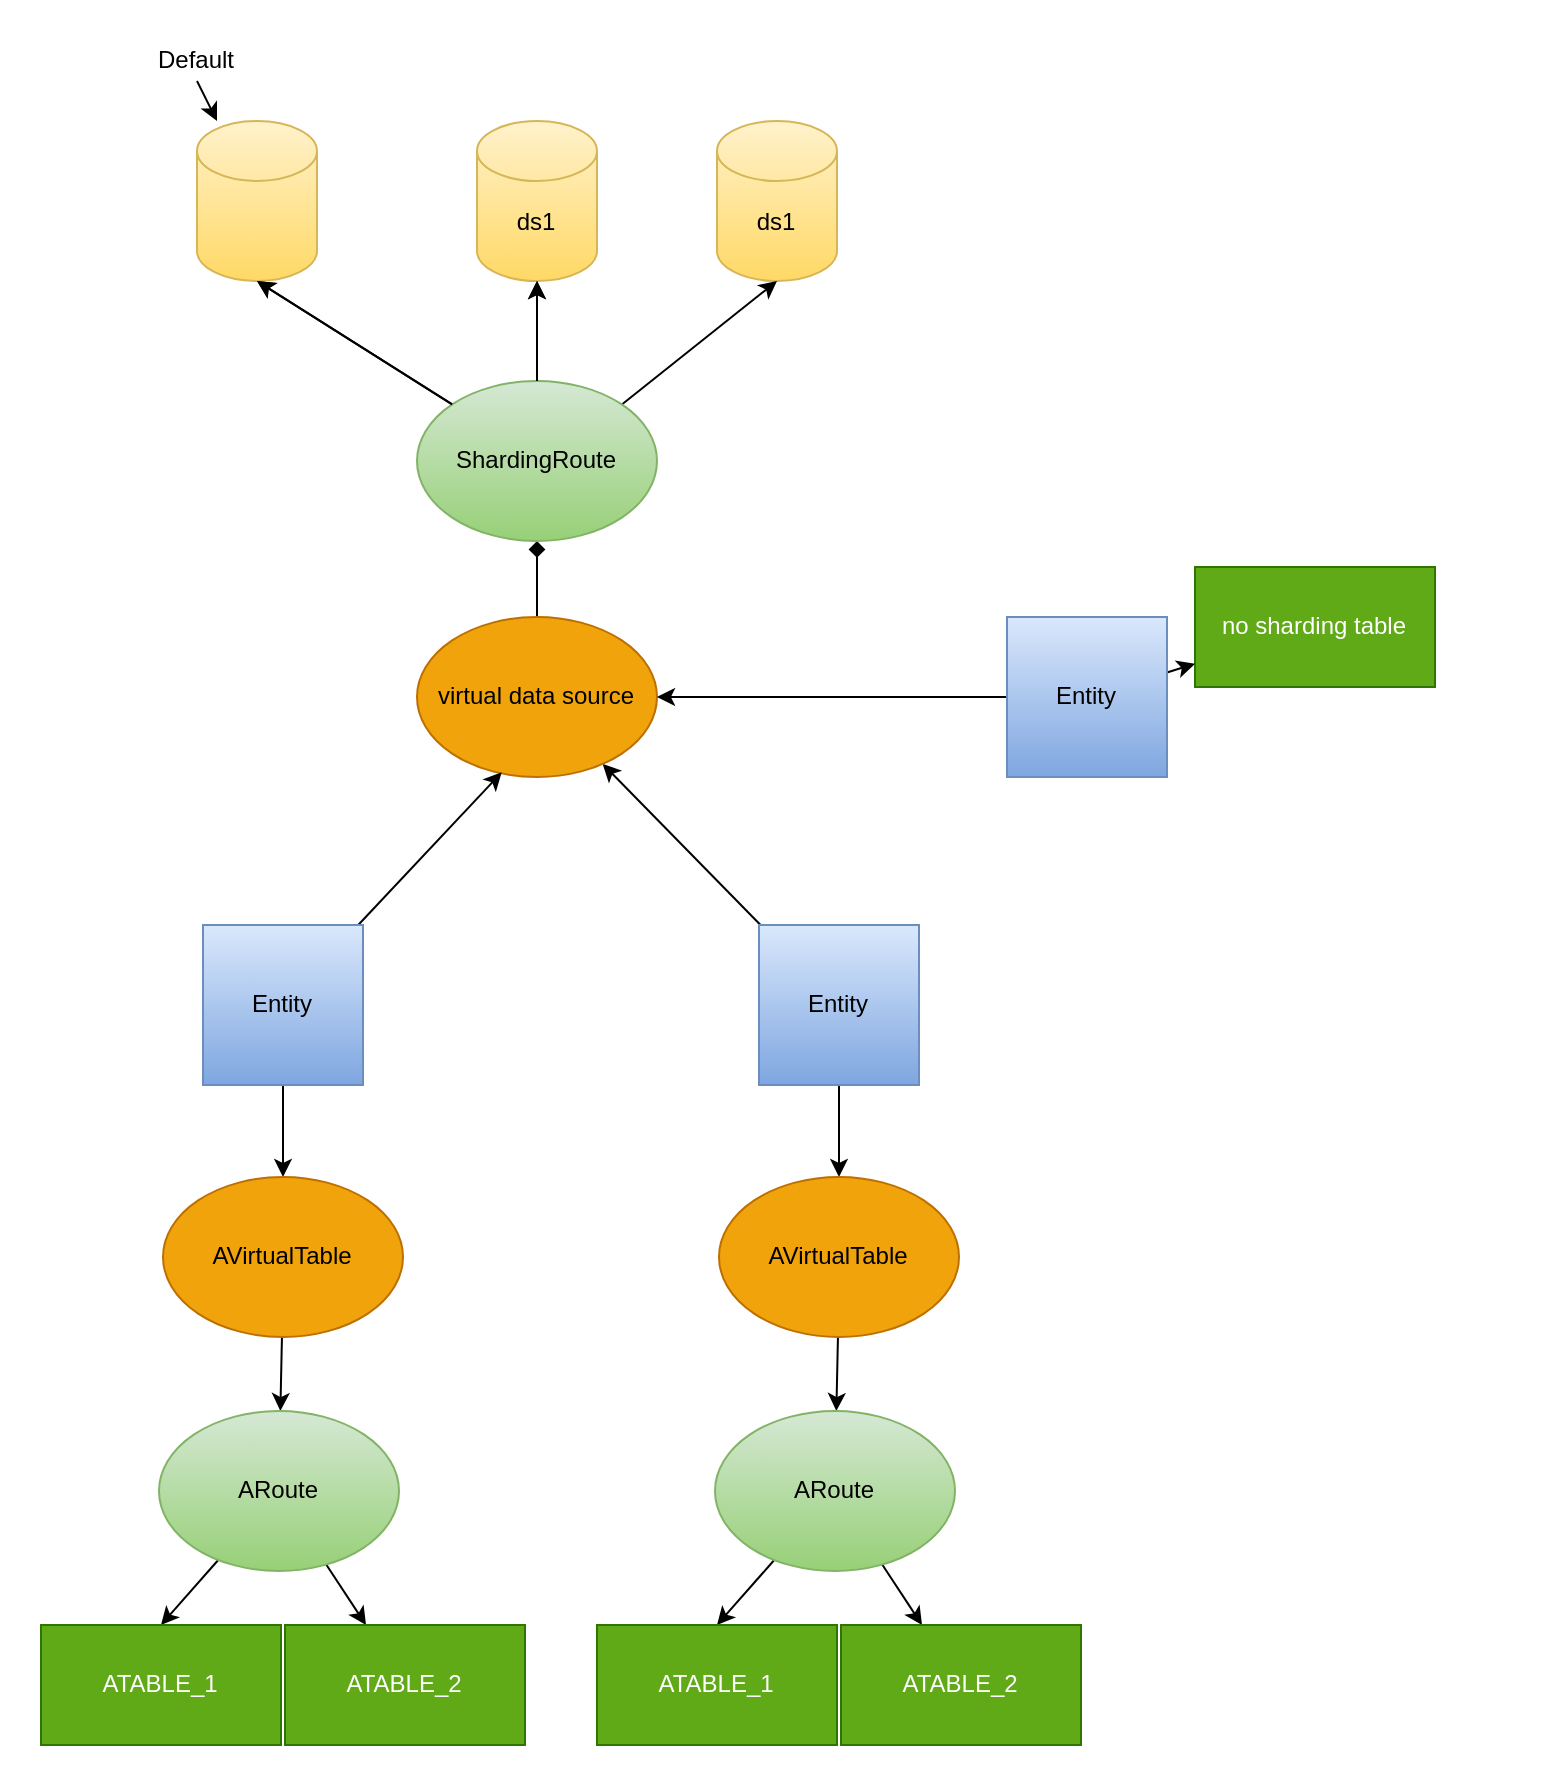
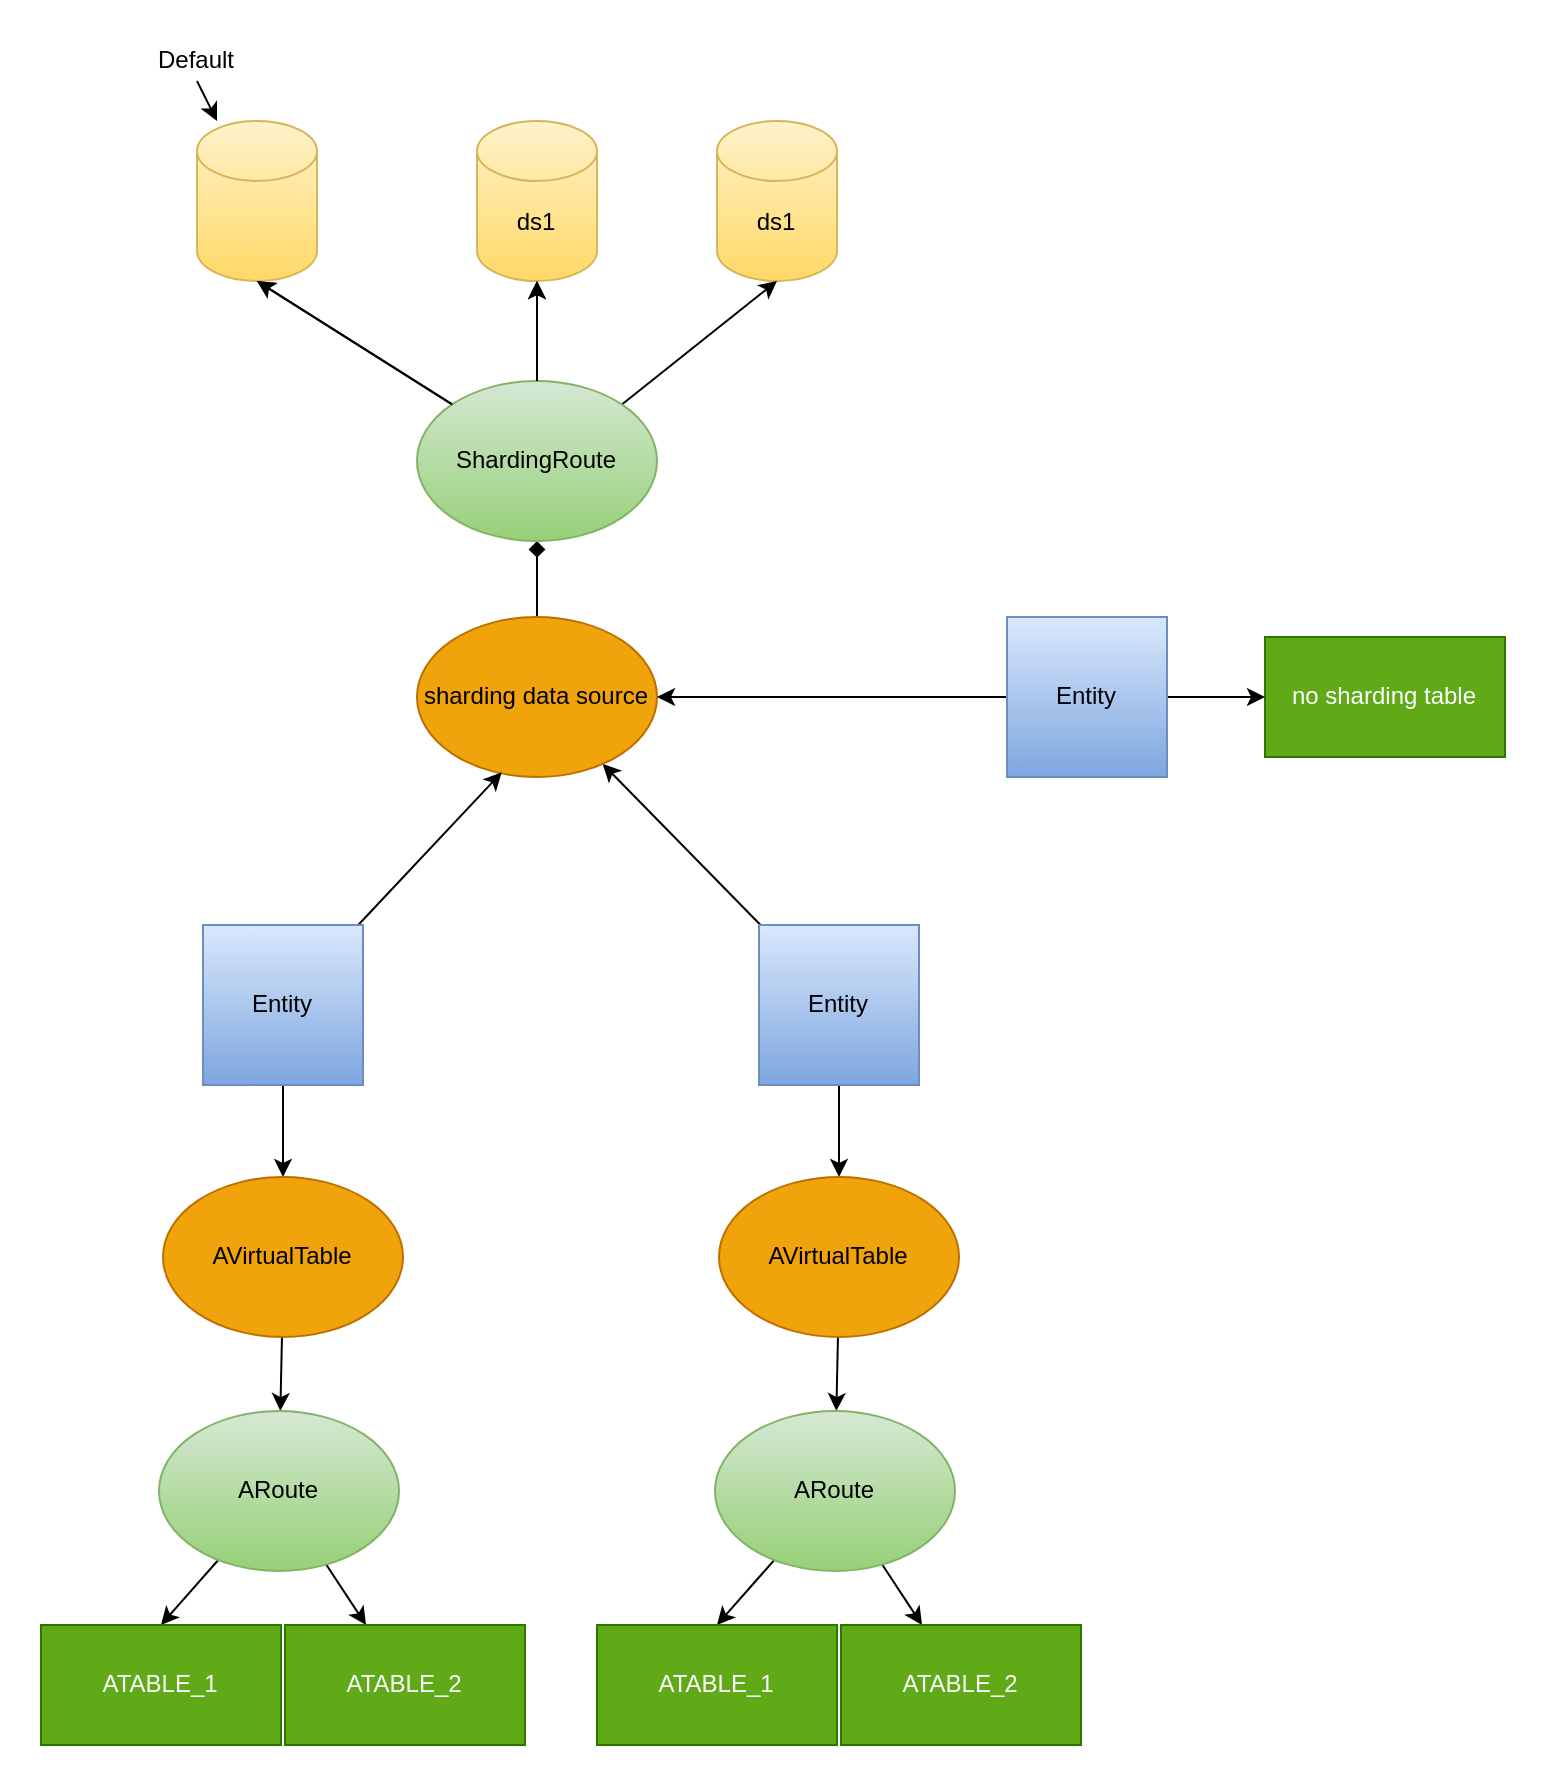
(1315, 627) -> (1385, 697)
(537, 697) -> (537, 697)
